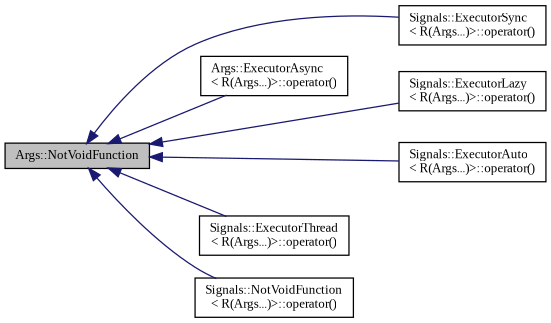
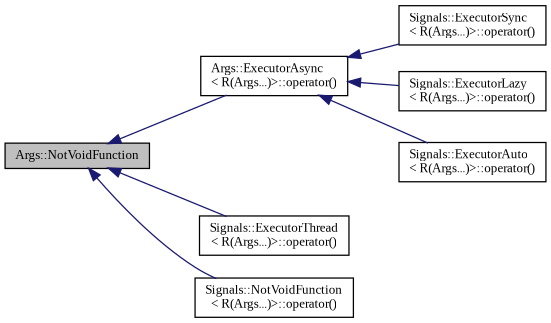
(229, 32) -> (380, 49)
(281, 123) -> (380, 84)
(281, 159) -> (379, 122)
